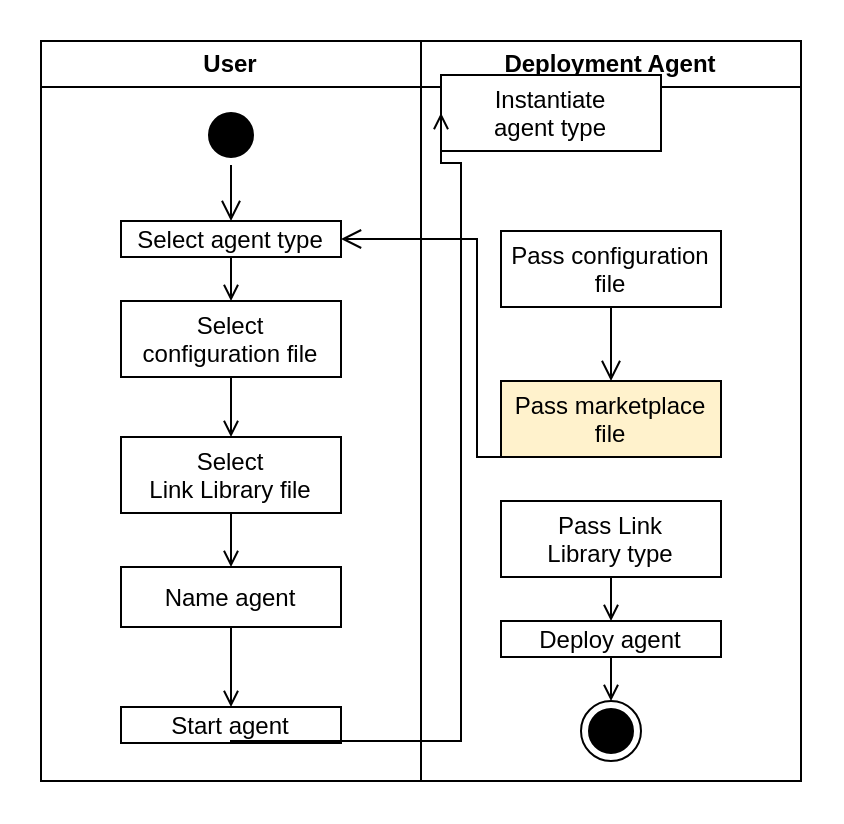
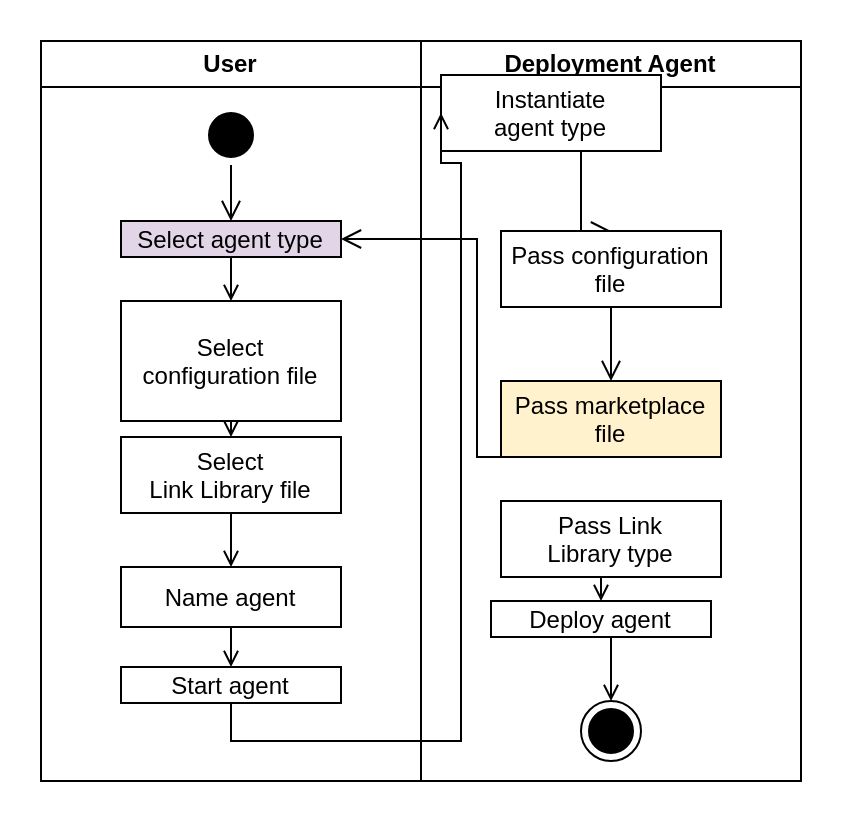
none -> (581, 190)
(231, 239) -> (231, 239)
(231, 339) -> (231, 361)
(611, 639) -> (601, 619)
(231, 725) -> (231, 685)
